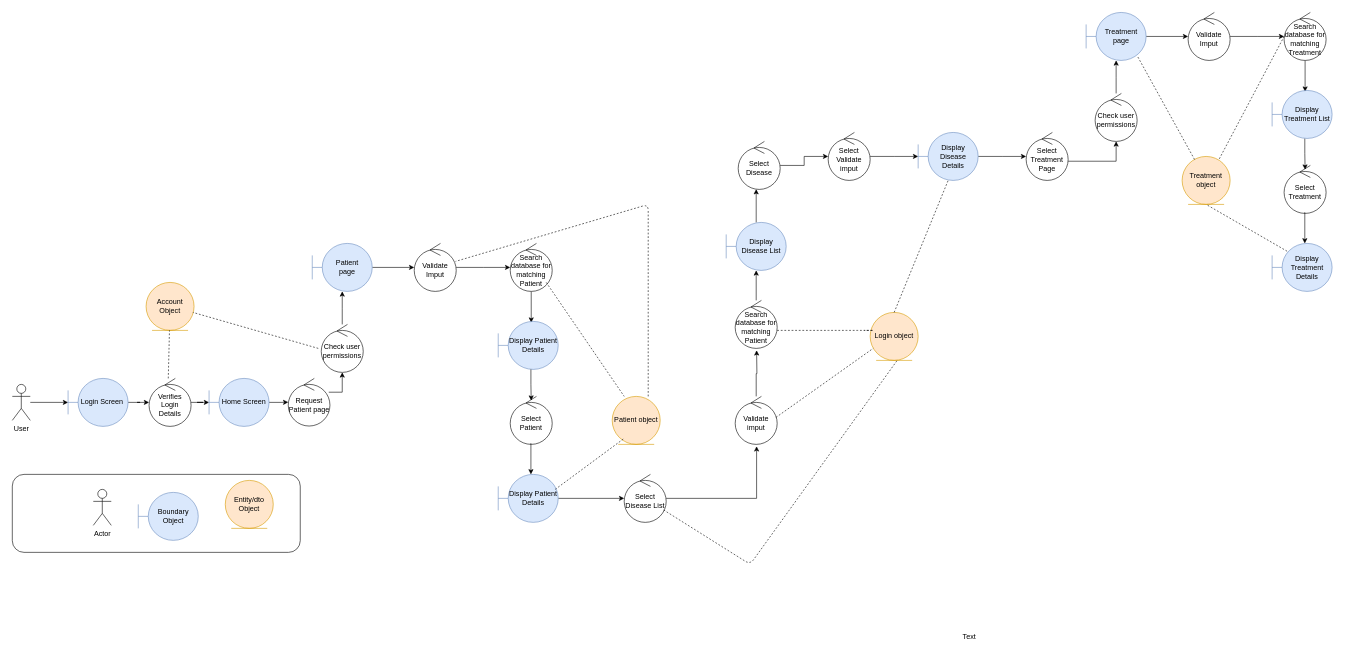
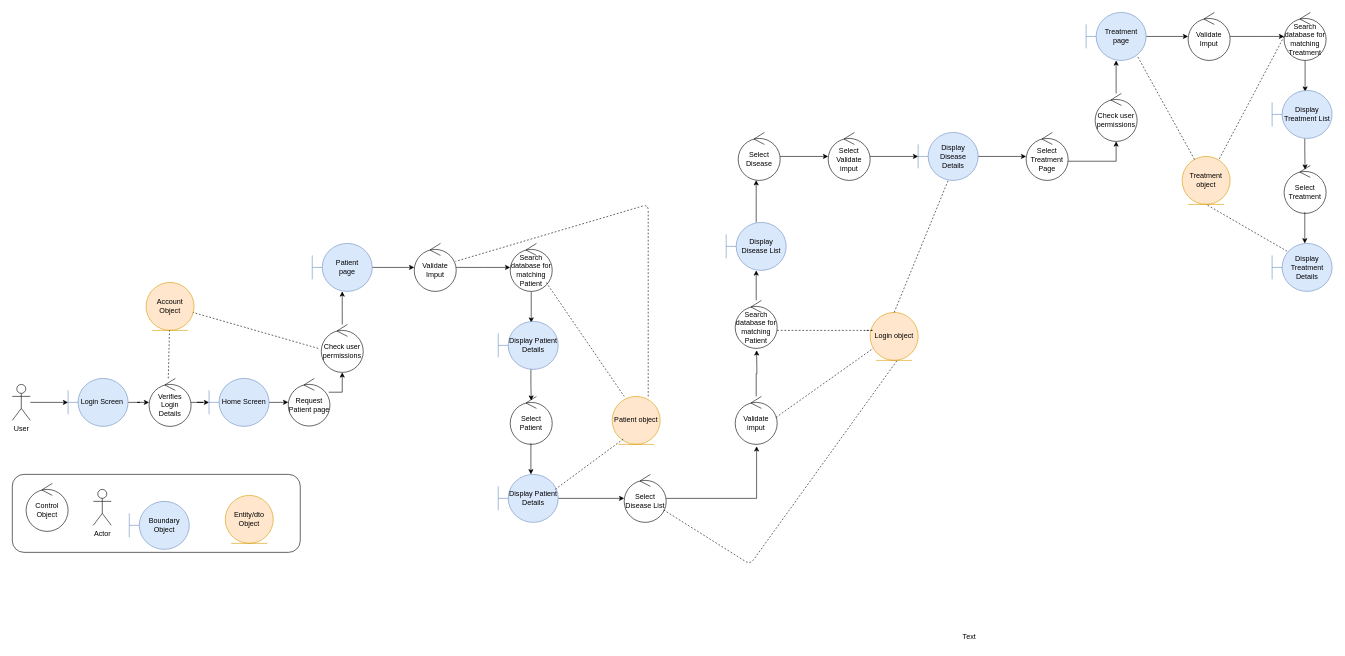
(759, 165) -> (759, 156)
(249, 504) -> (249, 519)
none -> (47, 507)
(168, 516) -> (159, 525)
